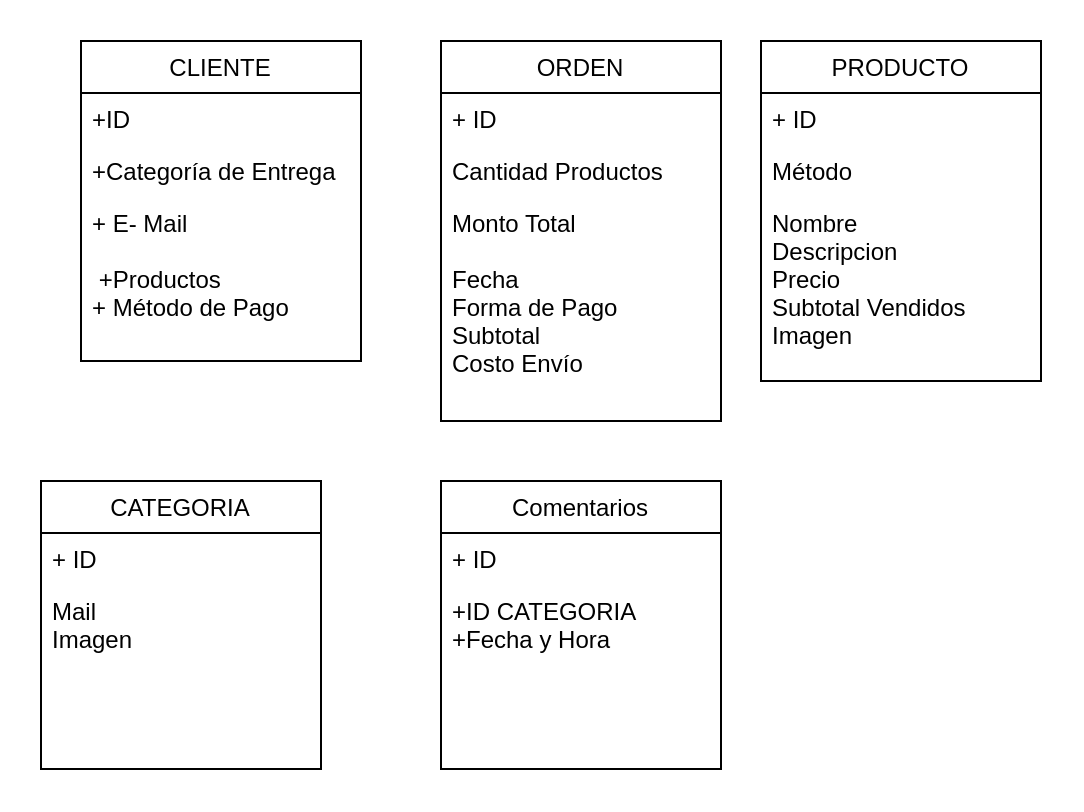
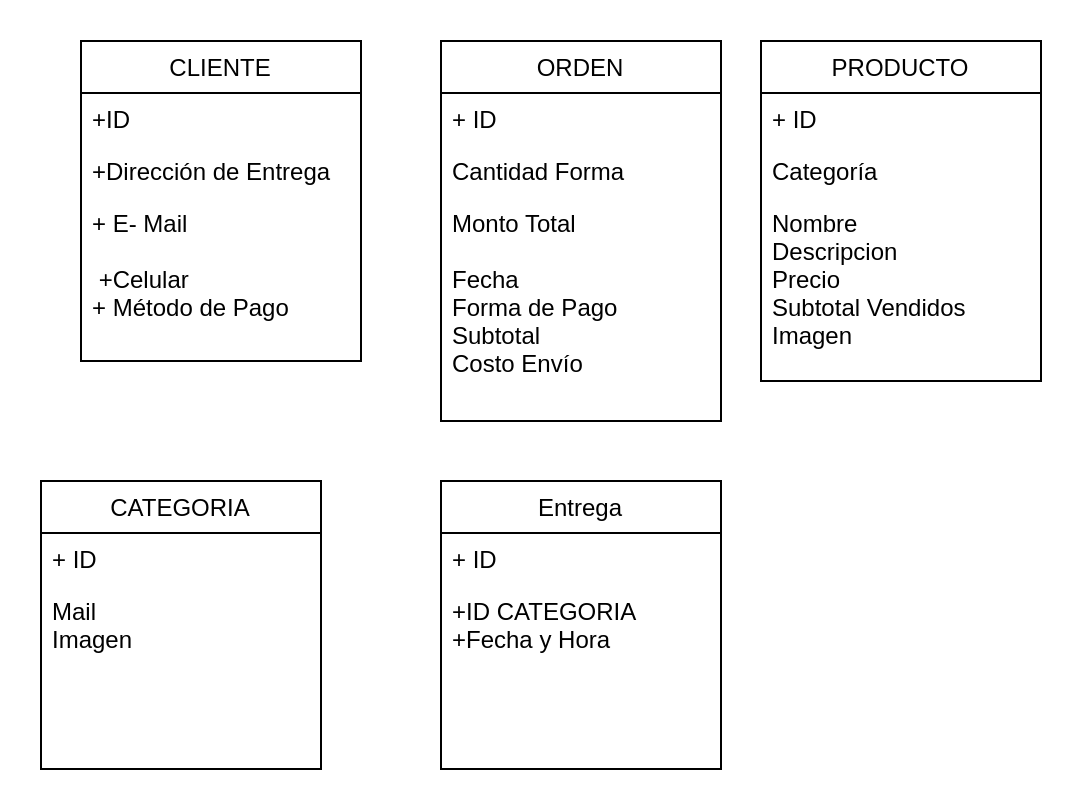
(227, 172) -> (221, 172)
(567, 172) -> (540, 172)
(812, 172) -> (832, 172)
(140, 224) -> (140, 224)
(580, 508) -> (580, 508)
